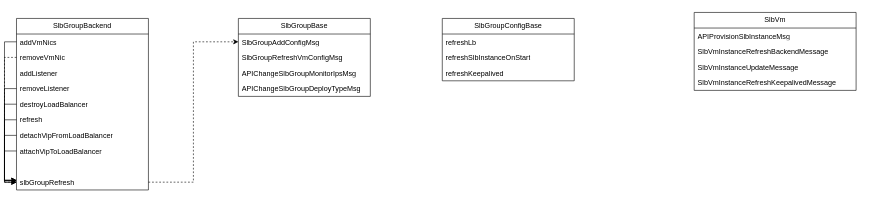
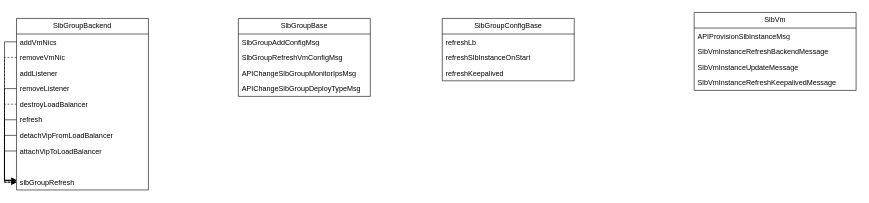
(11, 104) -> (11, 104)
(194, 111) -> none
